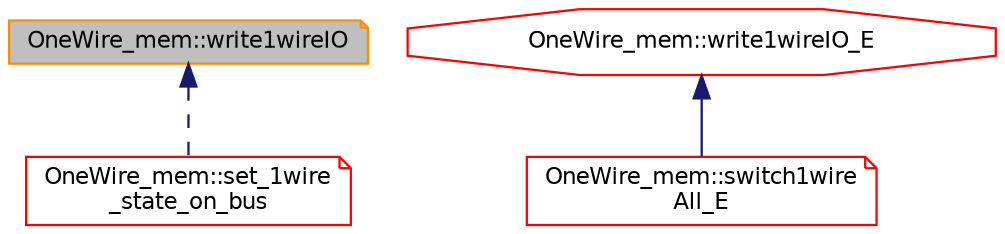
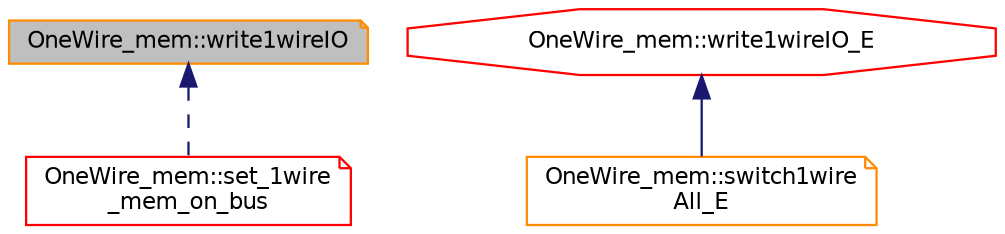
(188, 191) -> (188, 191)
(702, 191) -> (702, 191)
